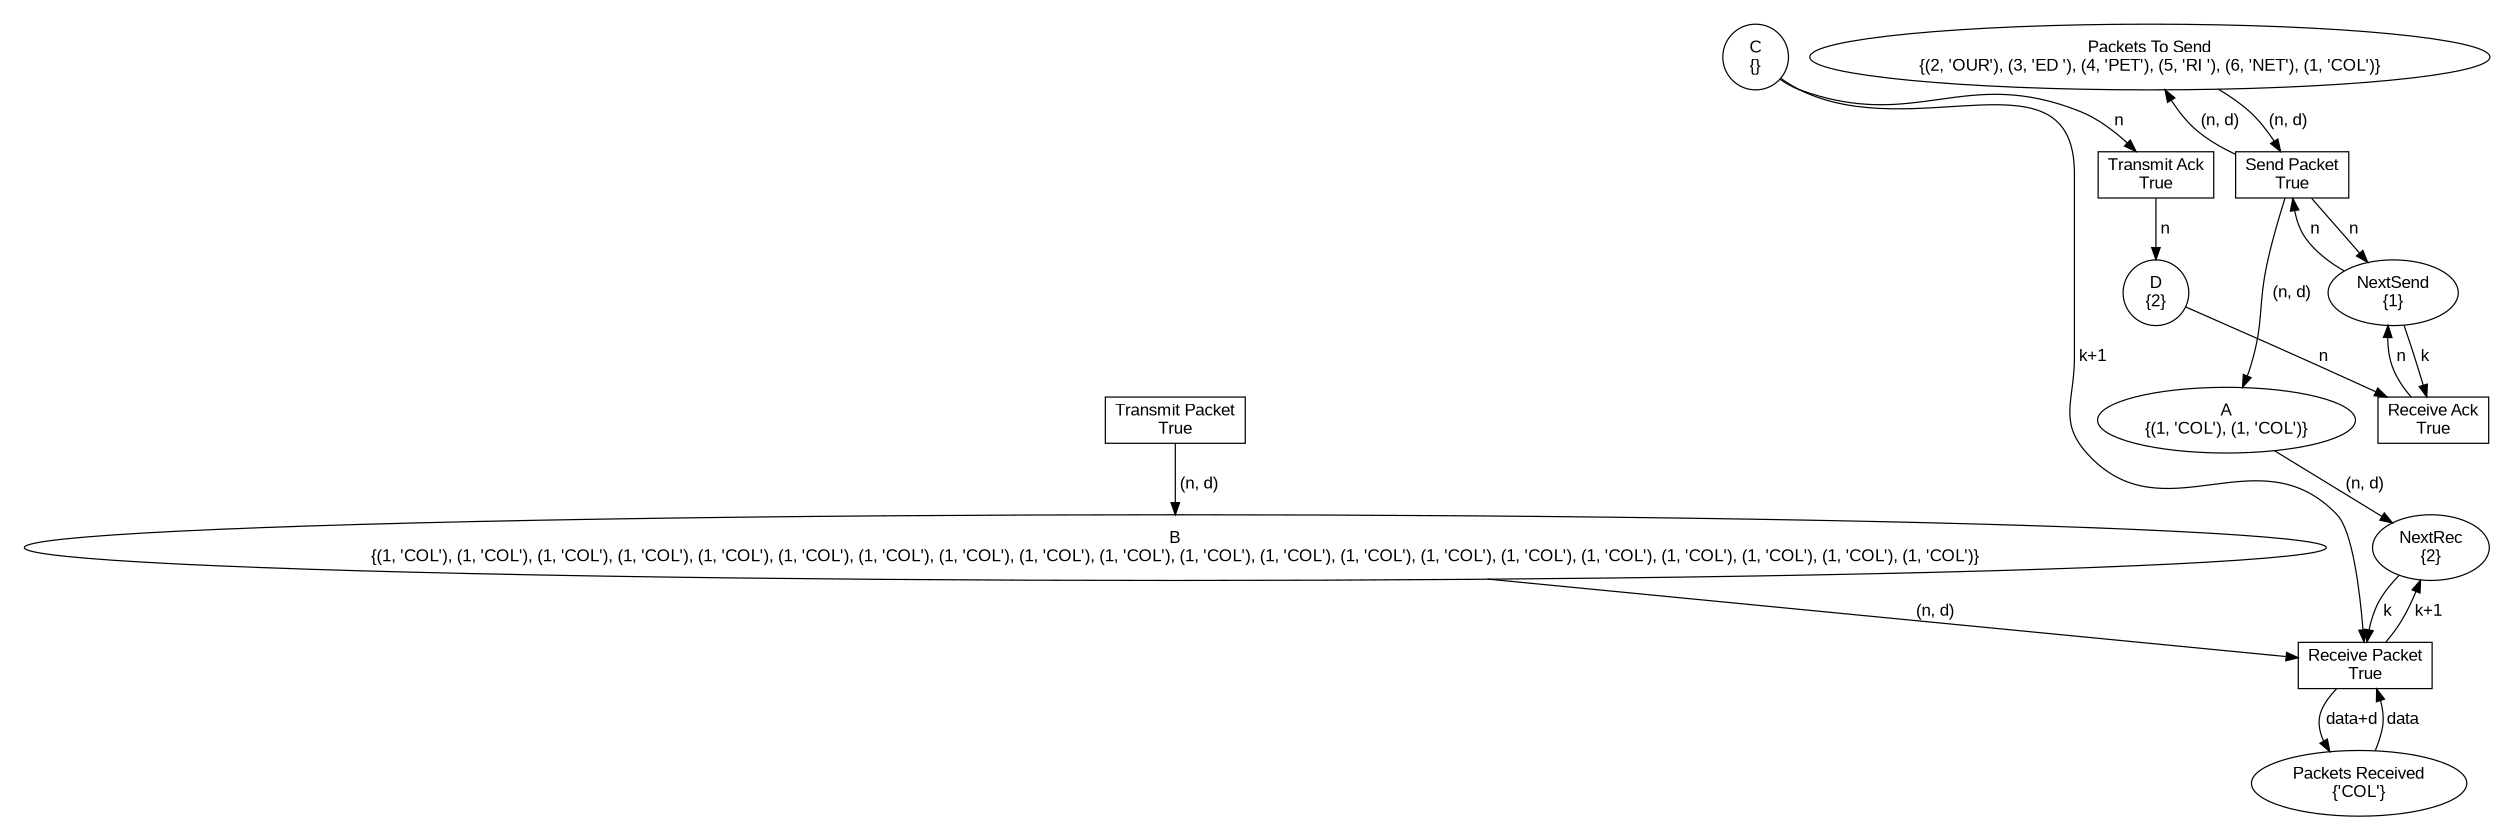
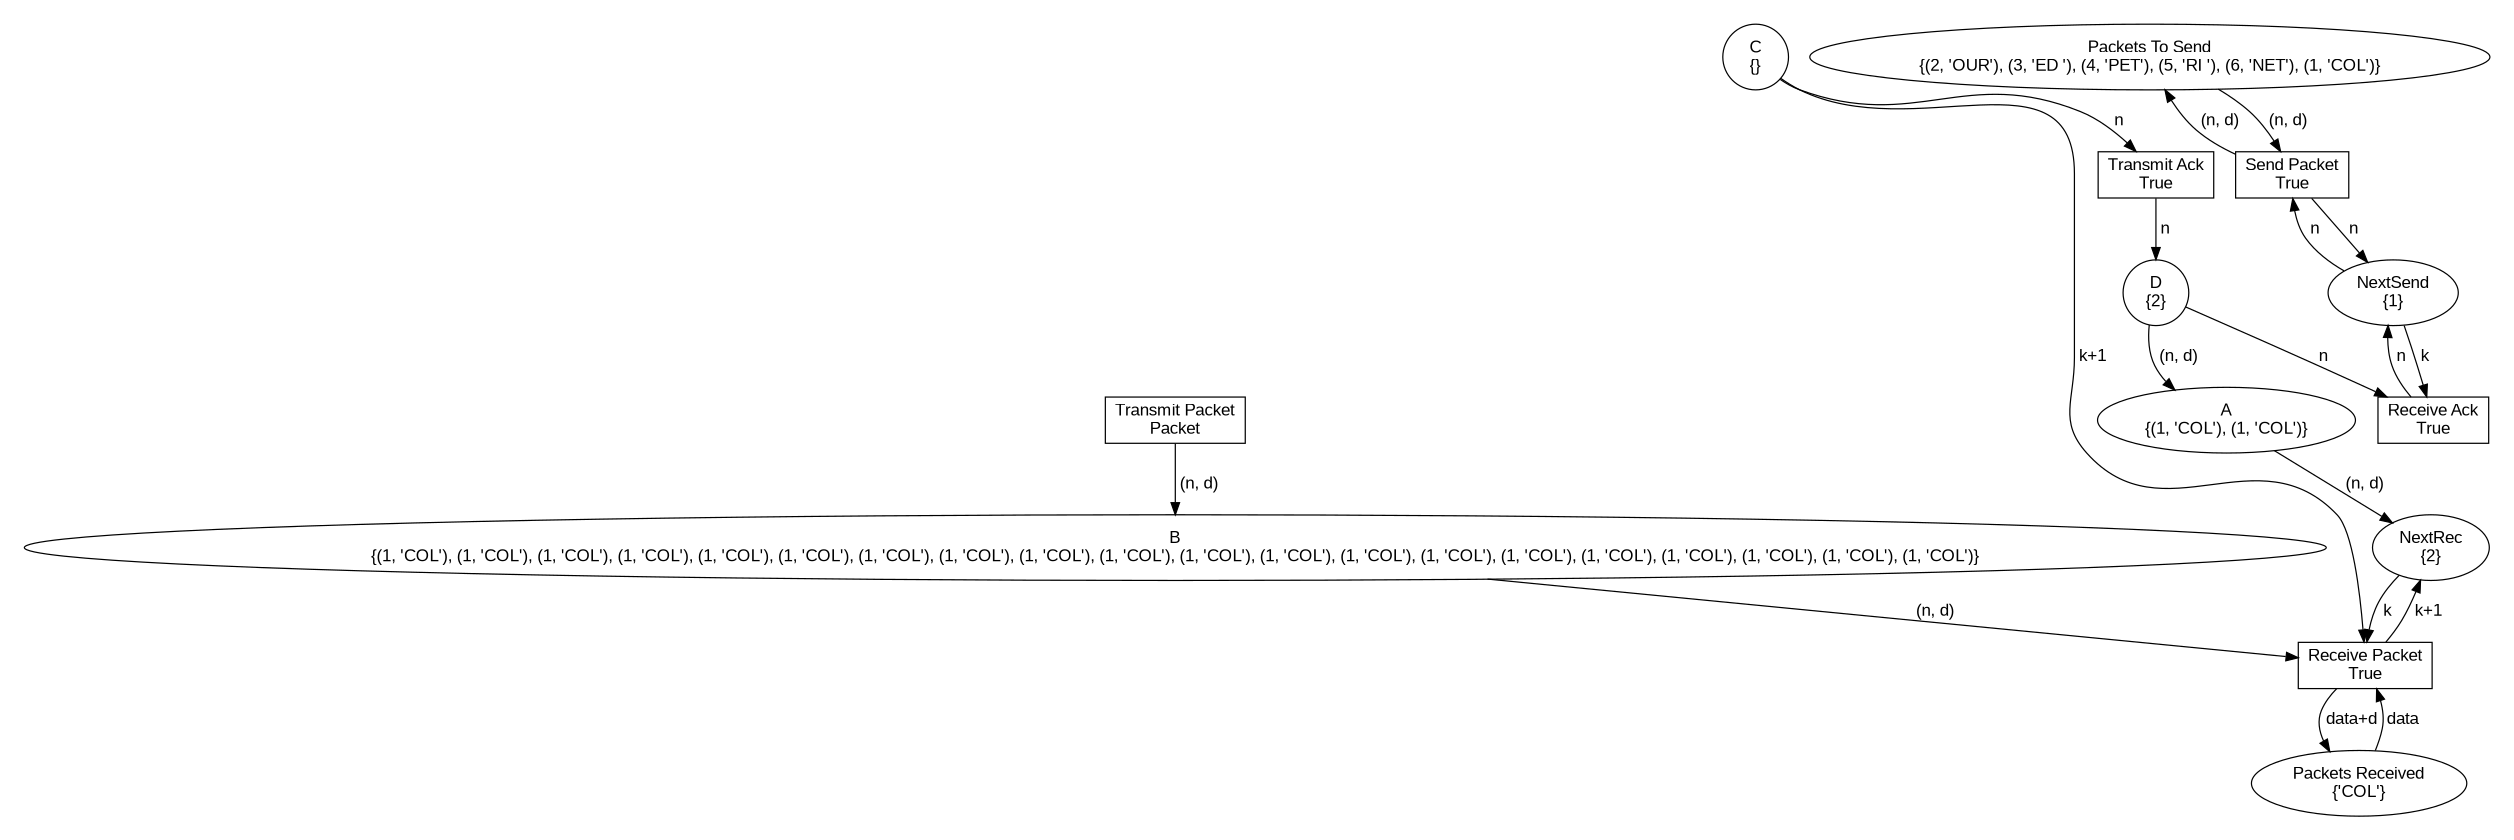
(2263, 286) -> (2151, 355)
(1175, 420) -> (1175, 420)
